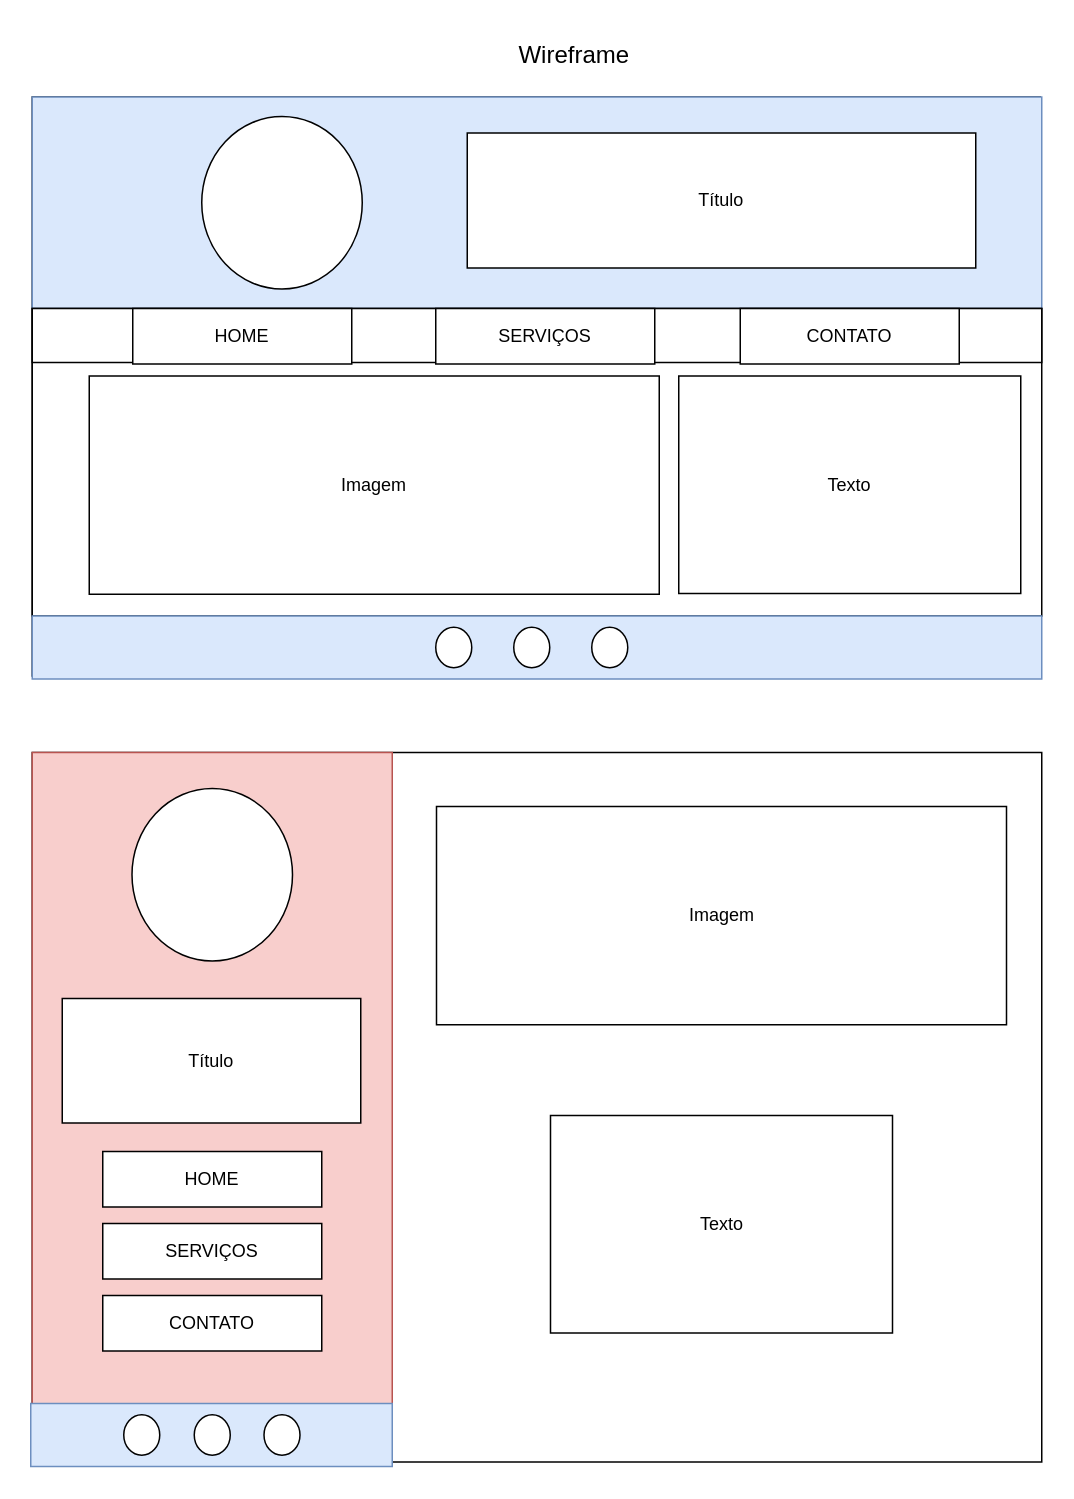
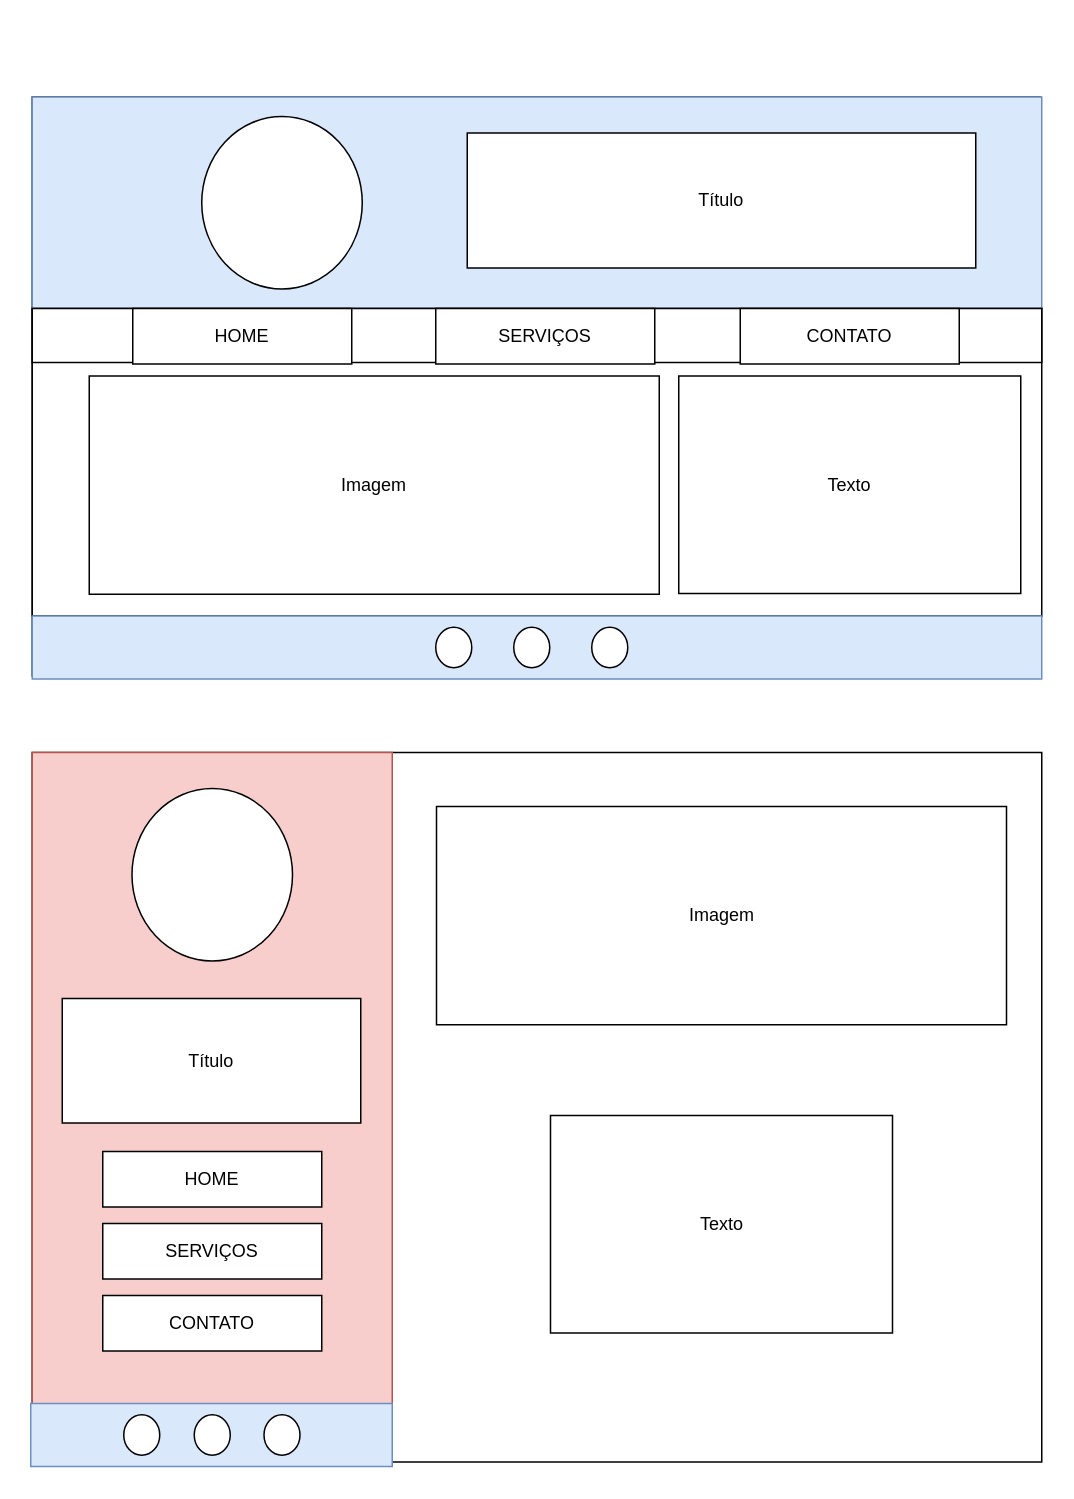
(574, 54) -> none
